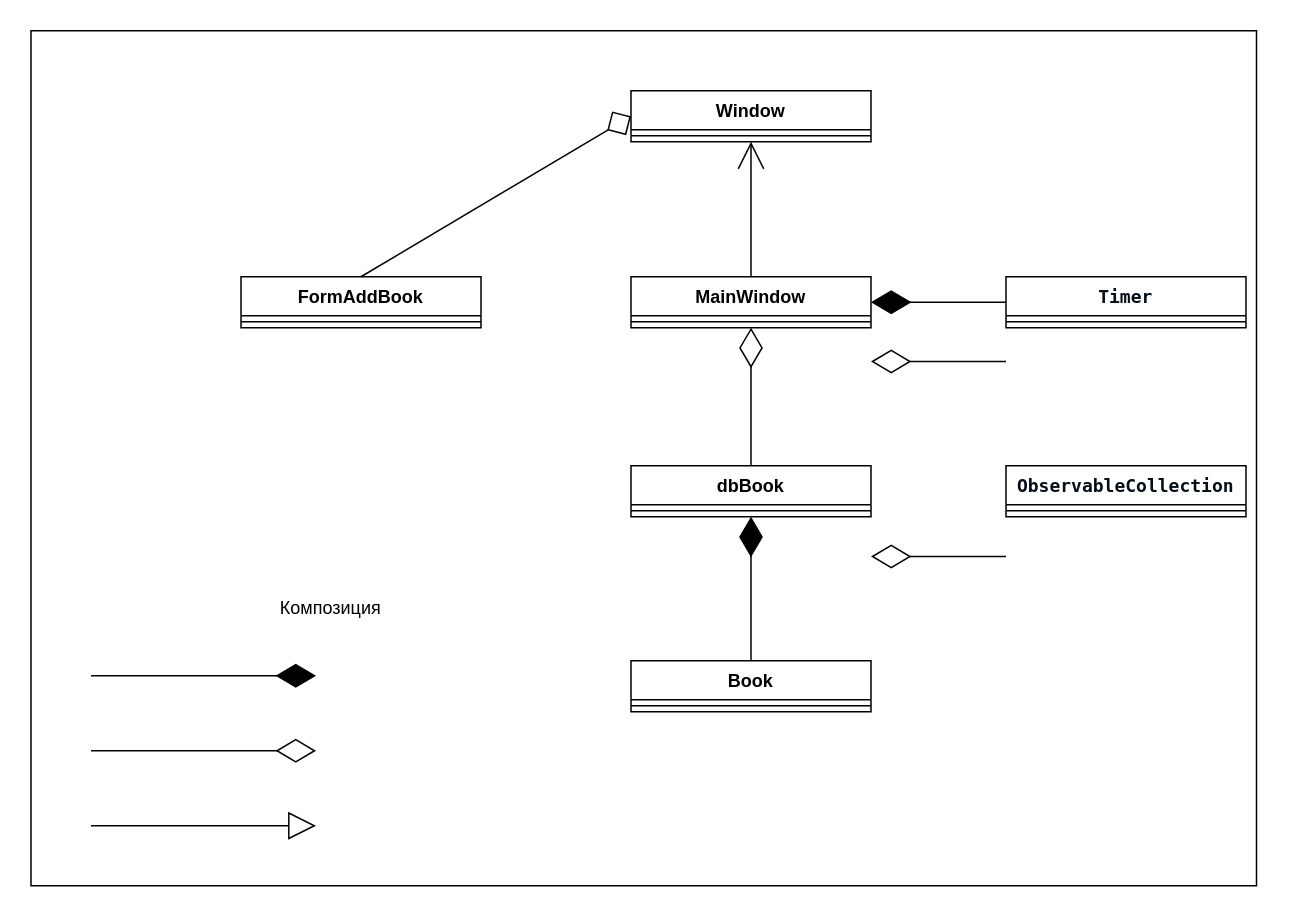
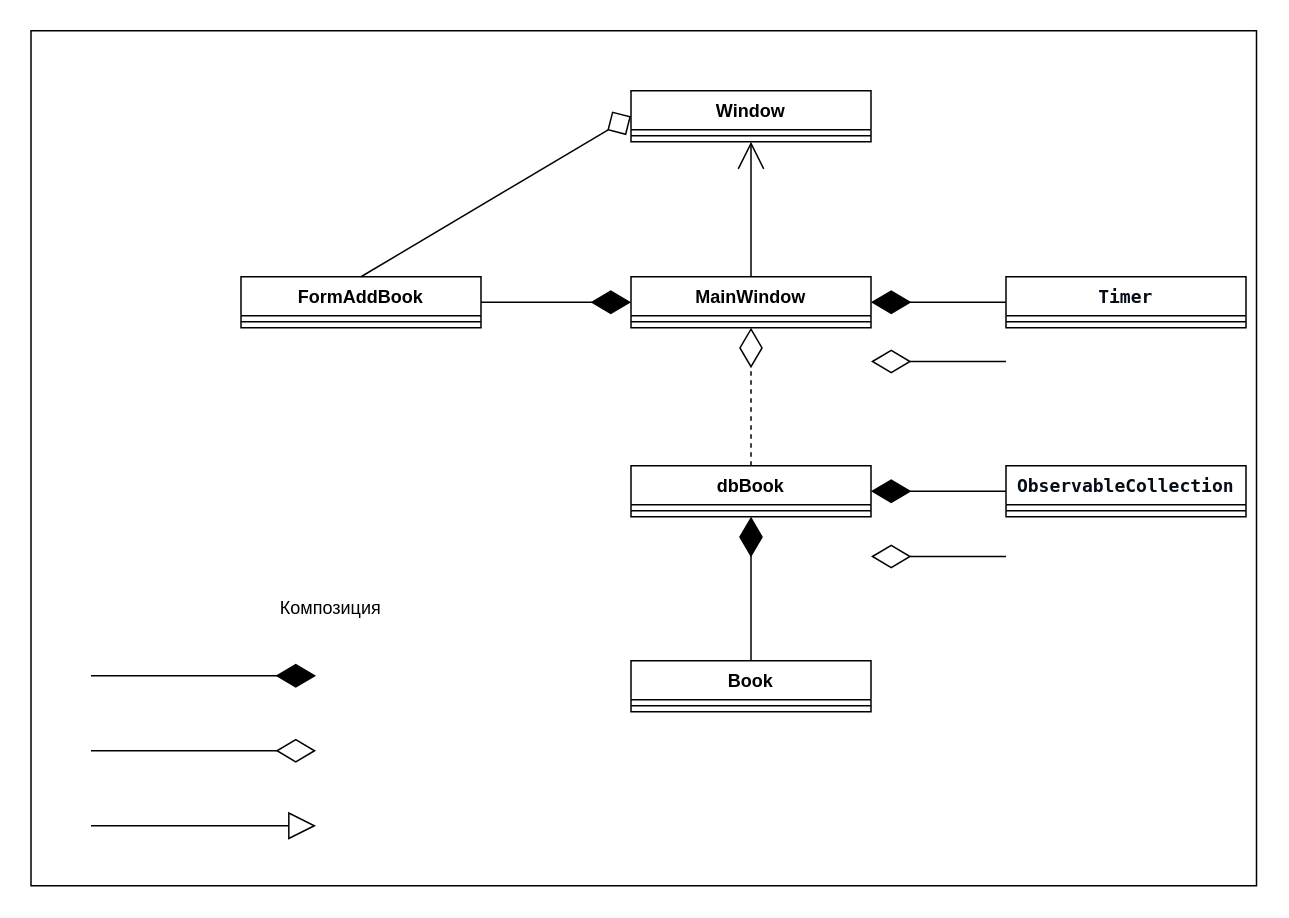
none -> (536, 302)
(751, 415) -> (751, 415)
none -> (958, 491)
